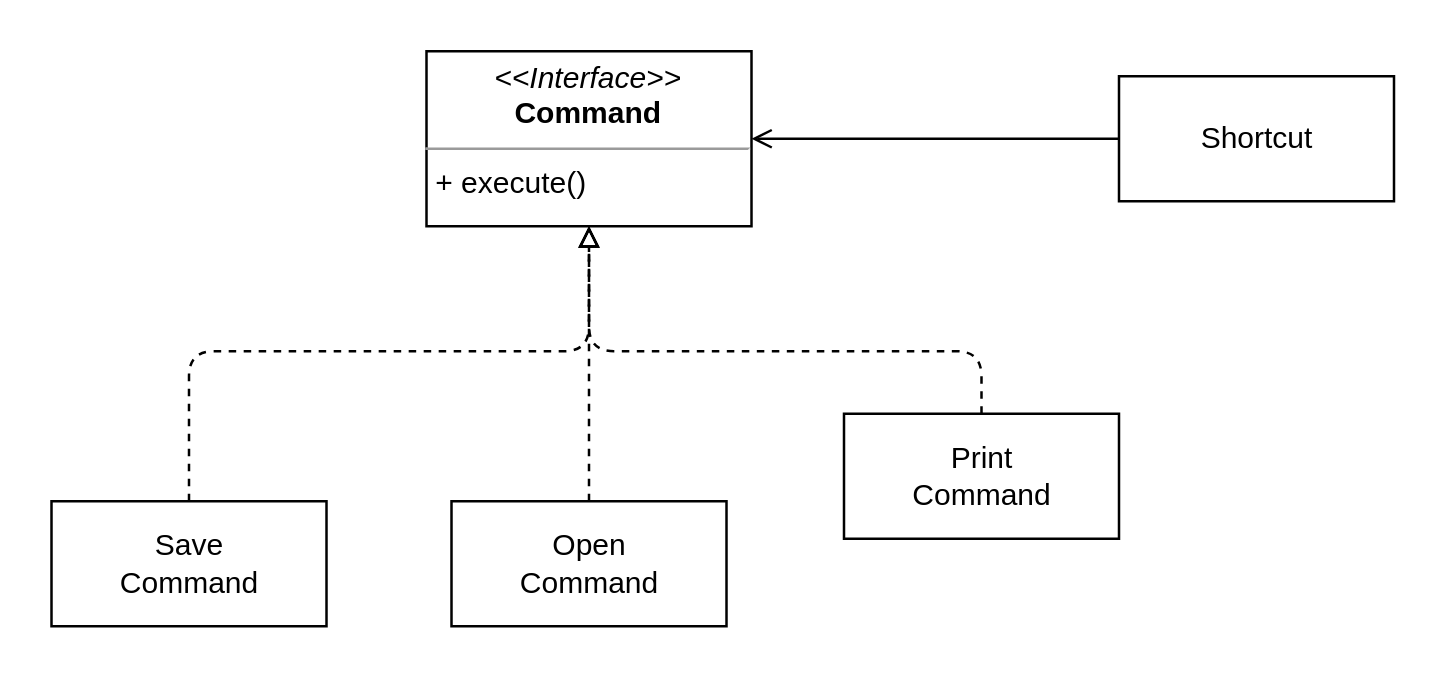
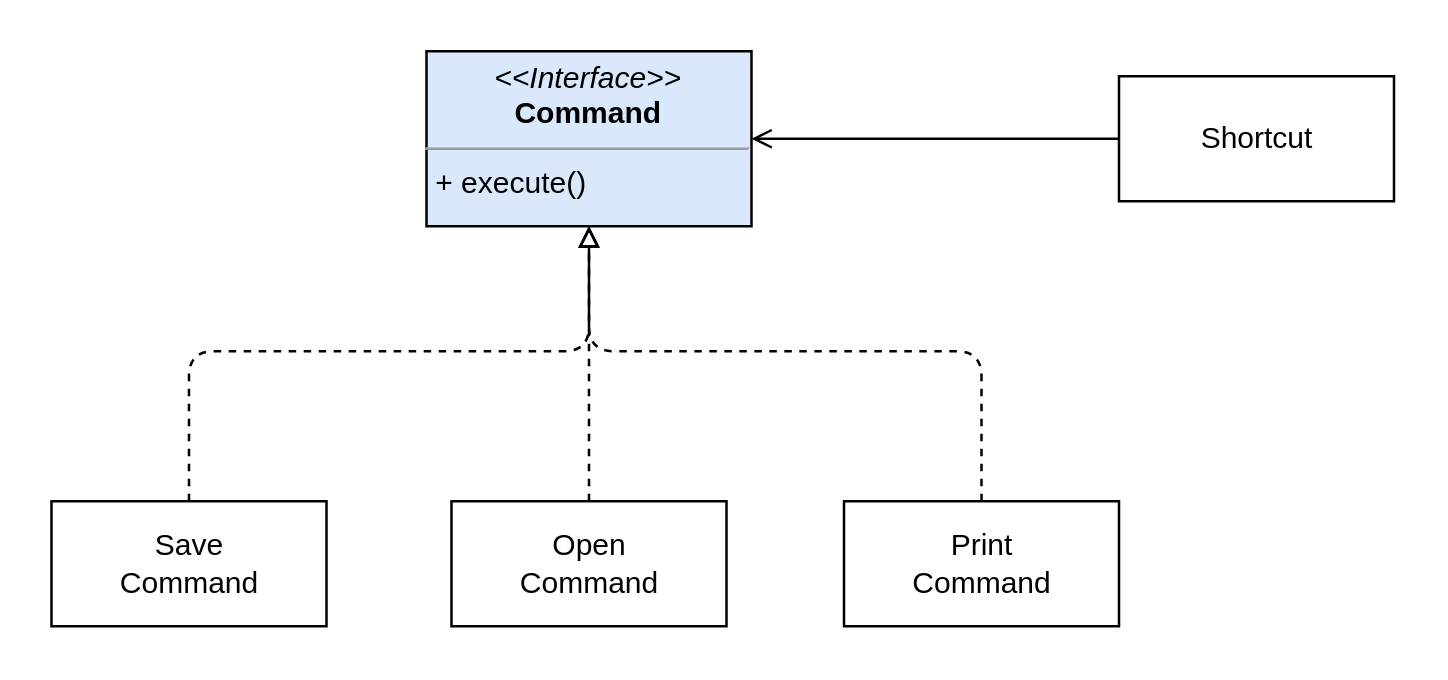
(589, 139) -> (589, 139)
(981, 476) -> (981, 564)
